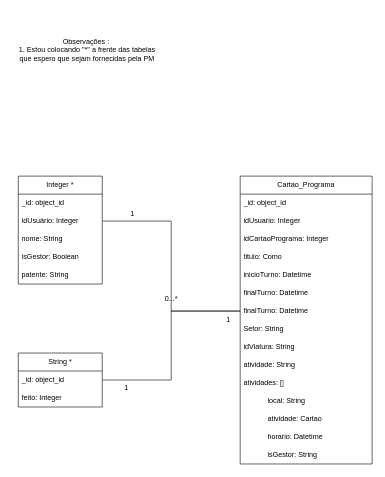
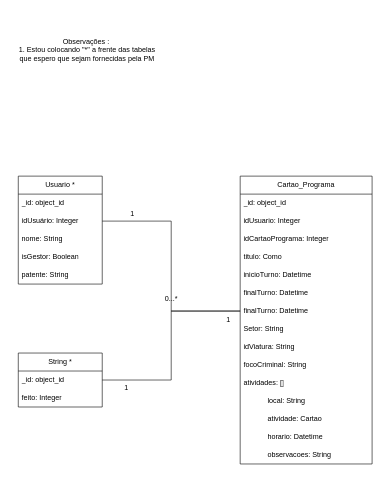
(60, 185) -> (60, 185)
(273, 365) -> (279, 365)
(272, 455) -> (279, 455)
